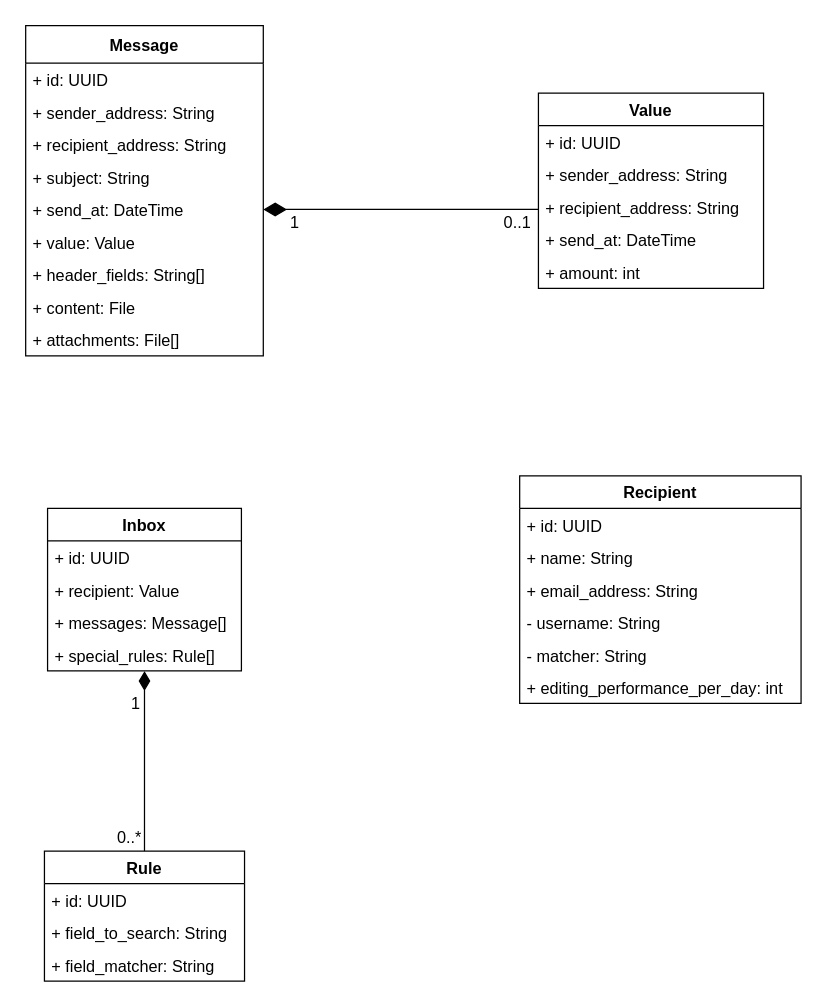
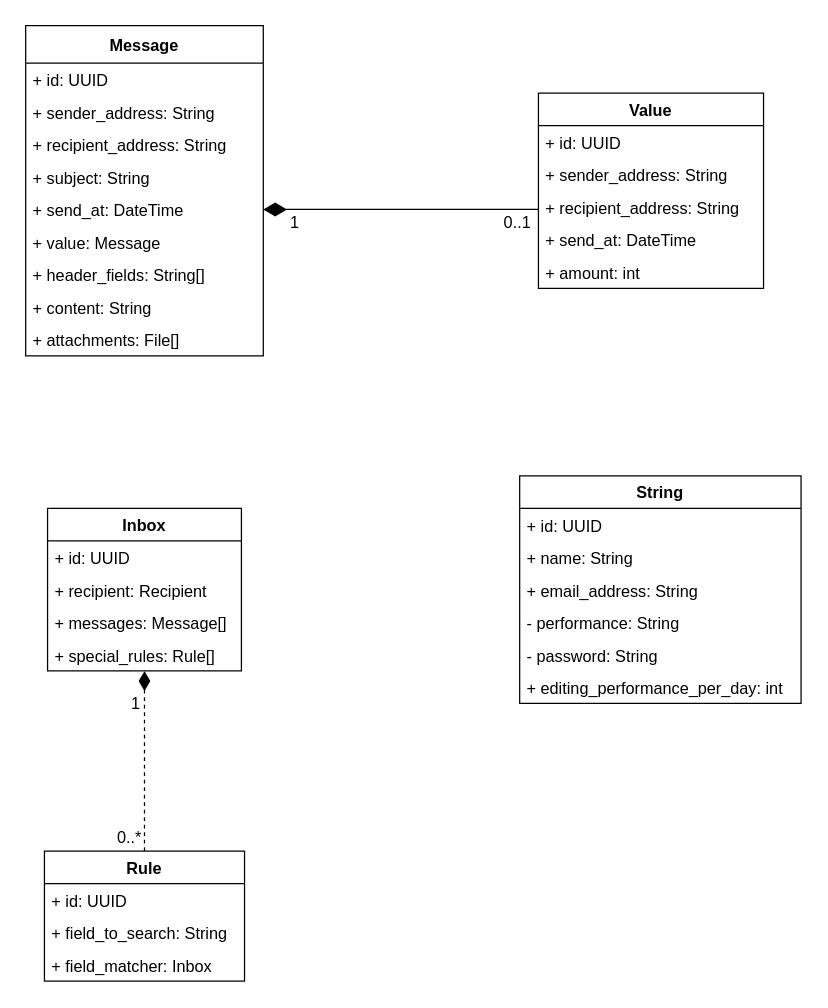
(86, 243) -> (97, 243)
(90, 308) -> (101, 308)
(659, 493) -> (659, 493)
(124, 591) -> (140, 591)
(600, 623) -> (613, 623)
(595, 656) -> (600, 656)
(144, 770) -> (144, 770)
(143, 966) -> (141, 966)
